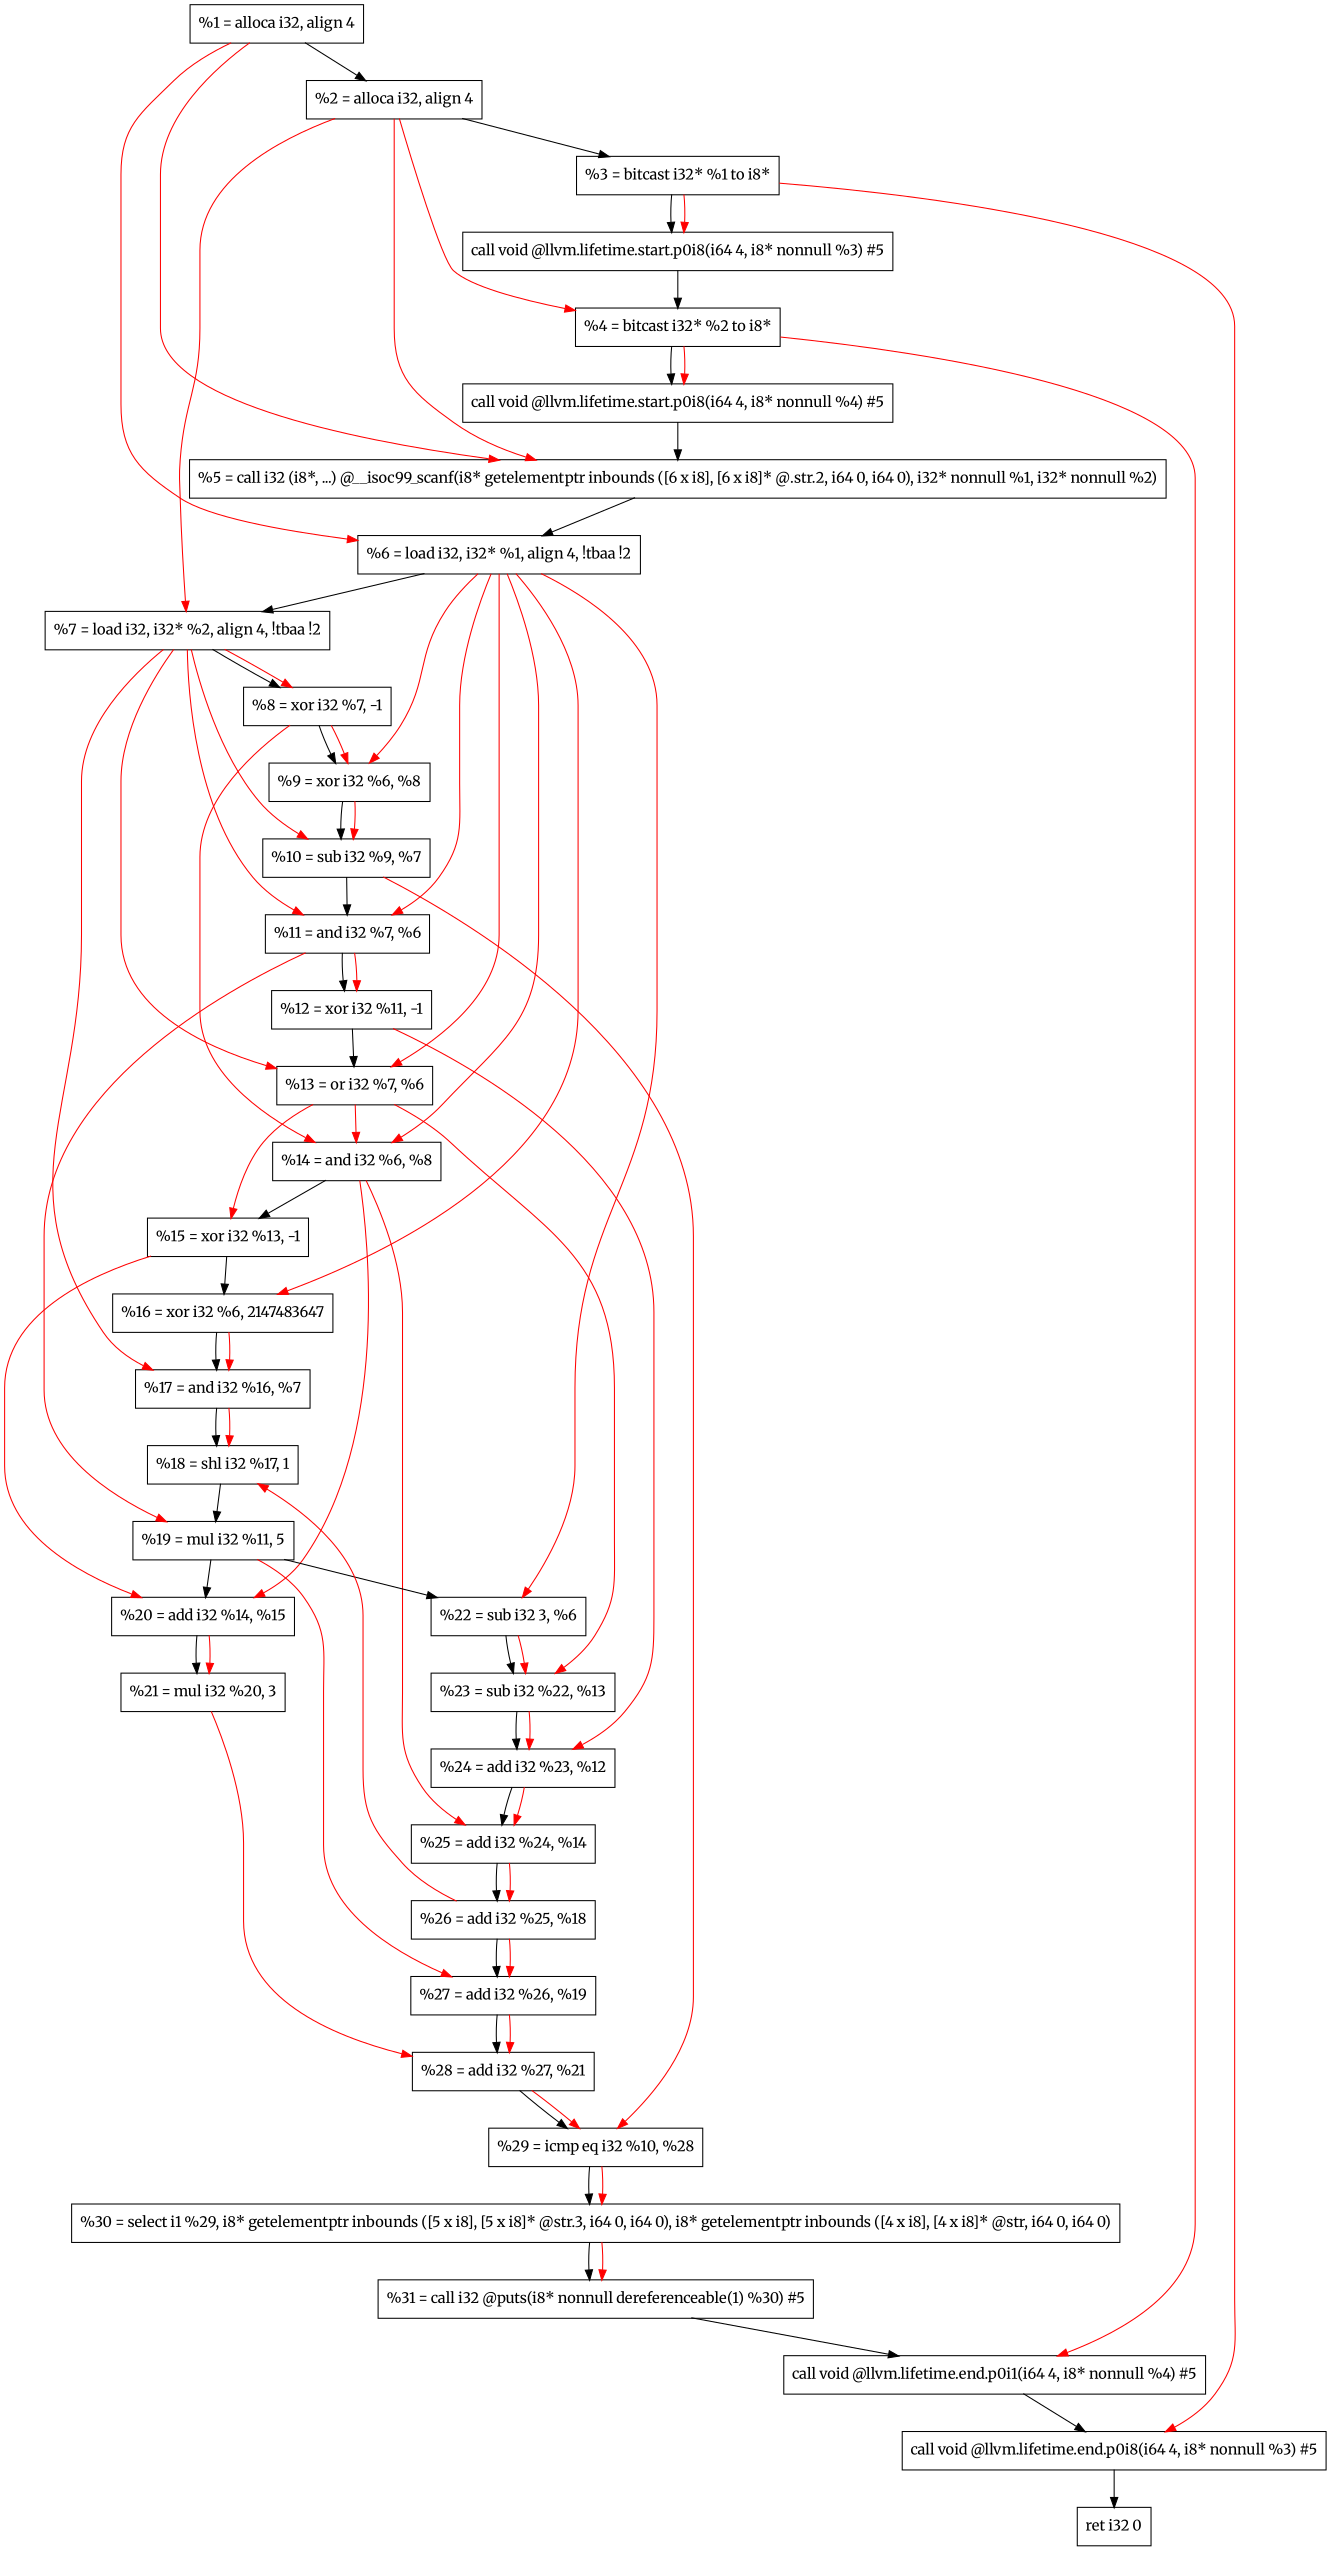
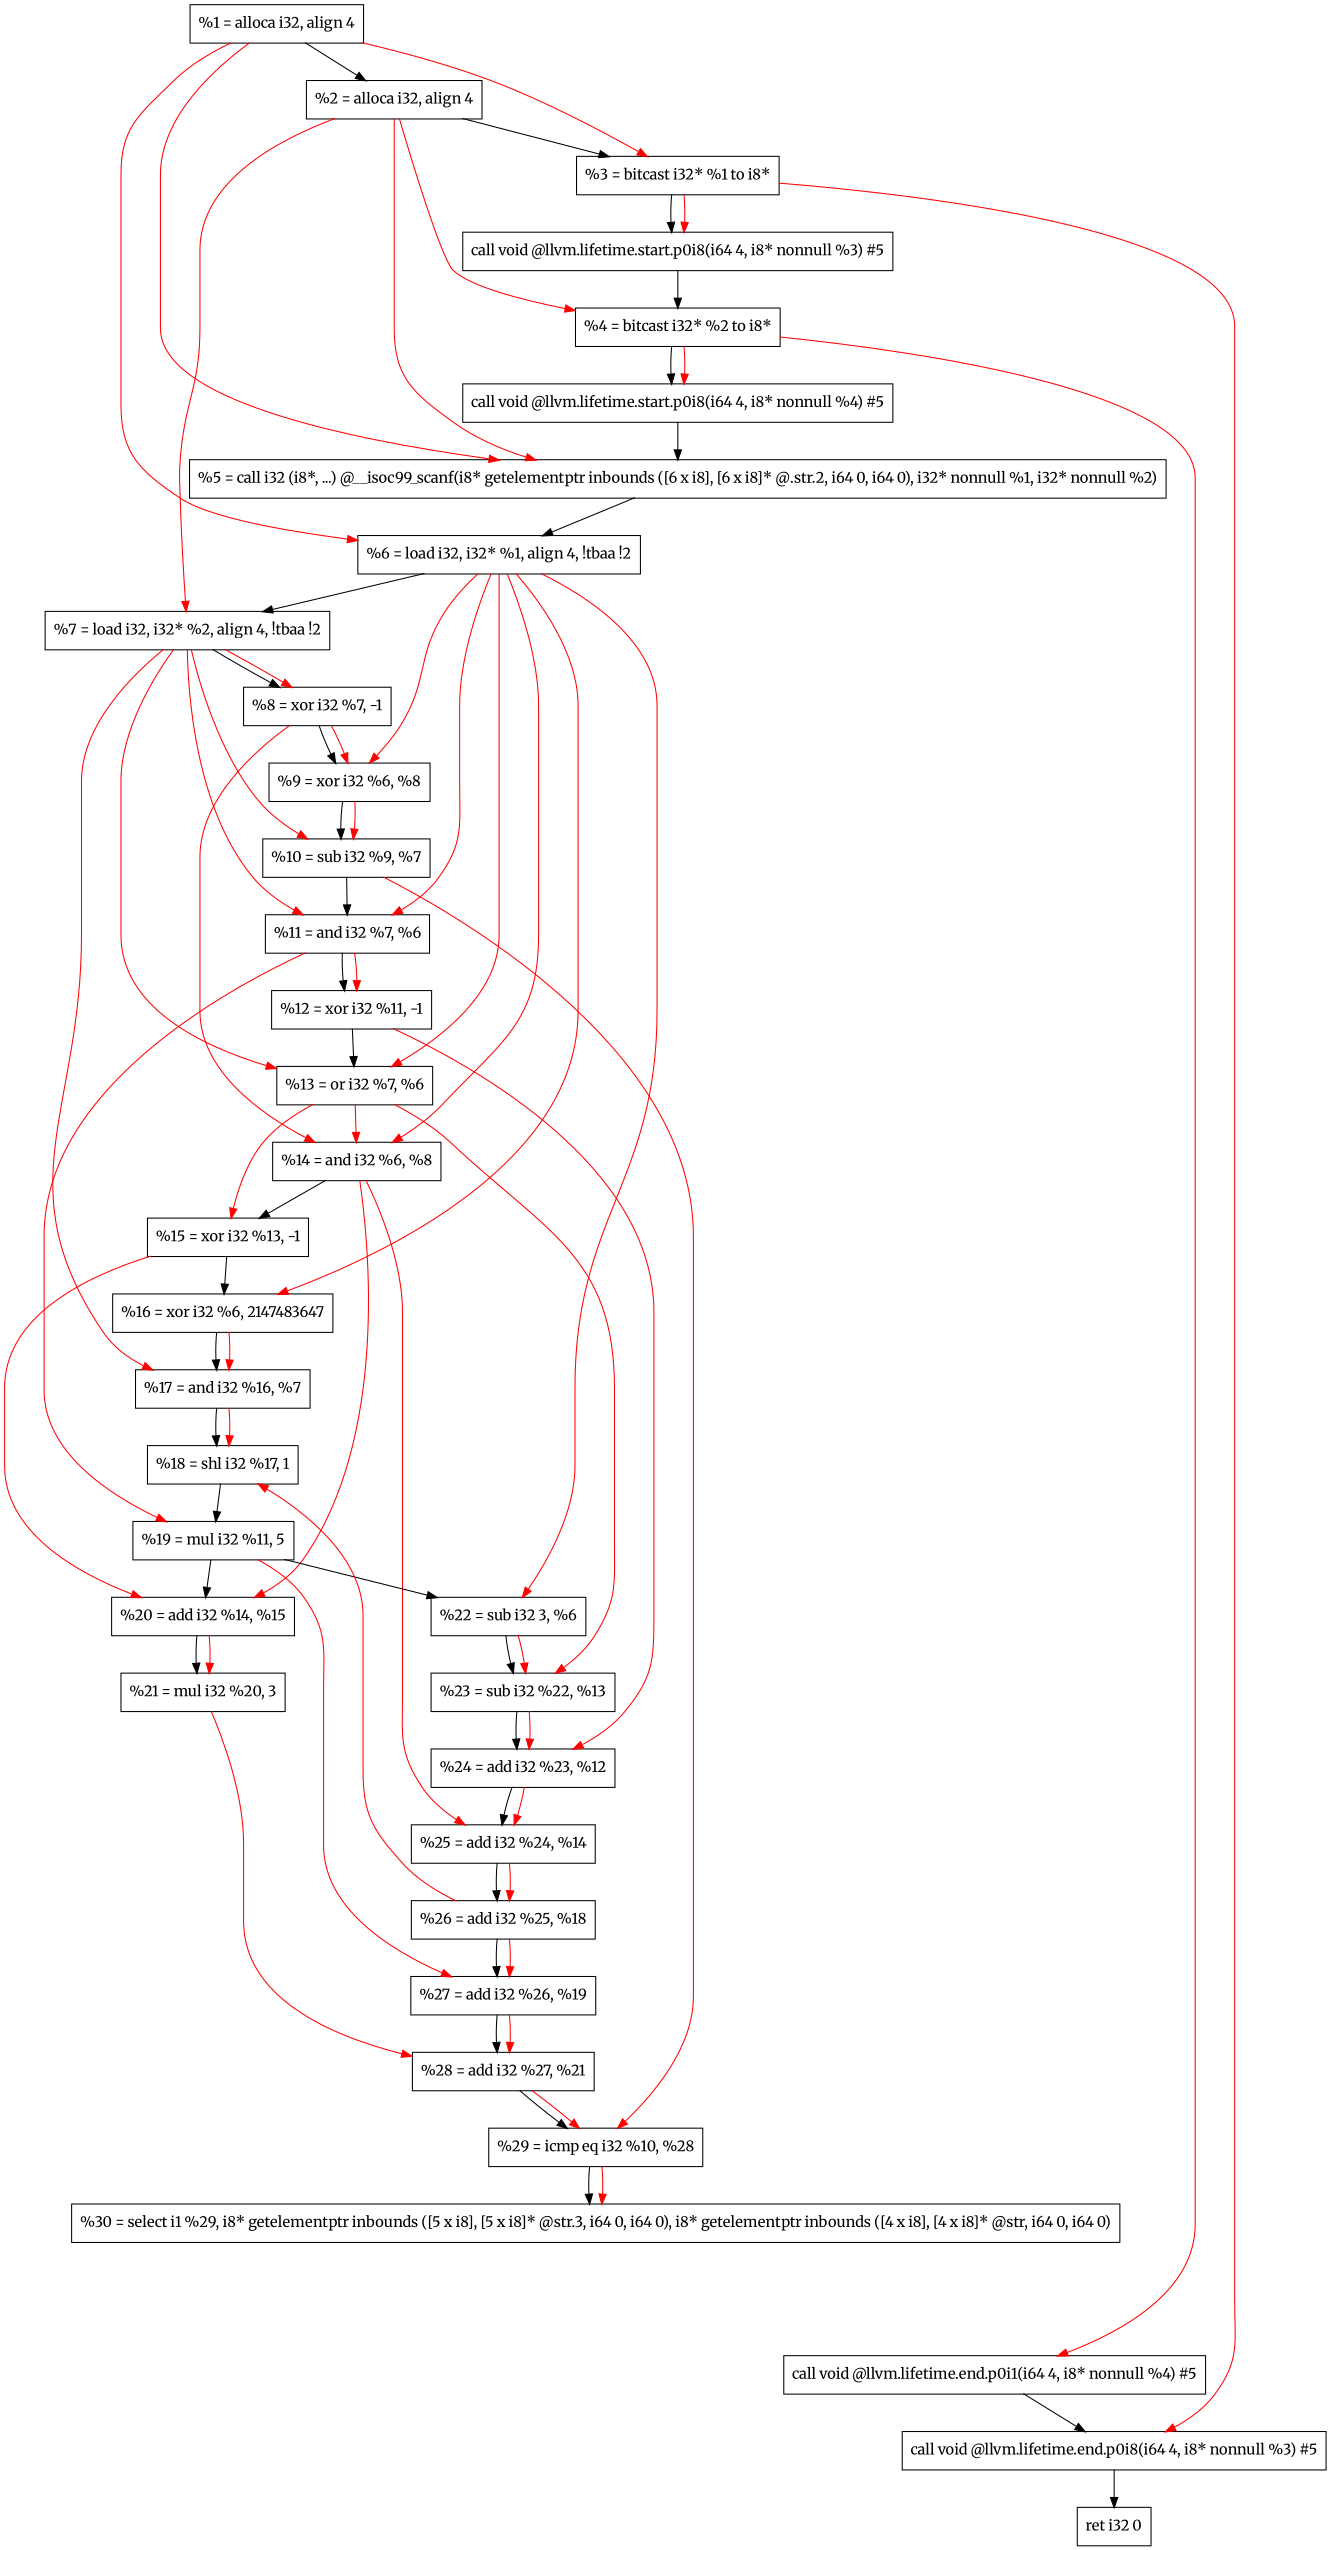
none -> (504, 86)
(596, 2299) -> none
